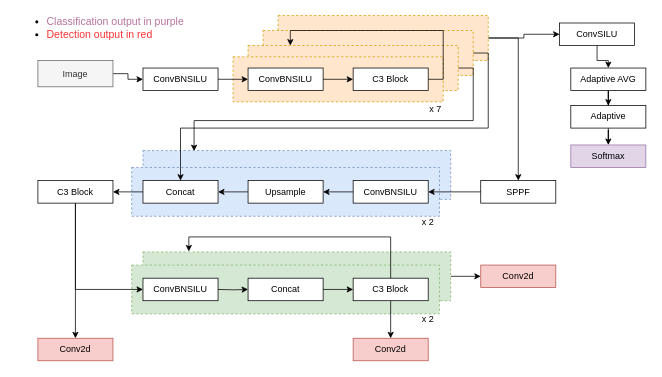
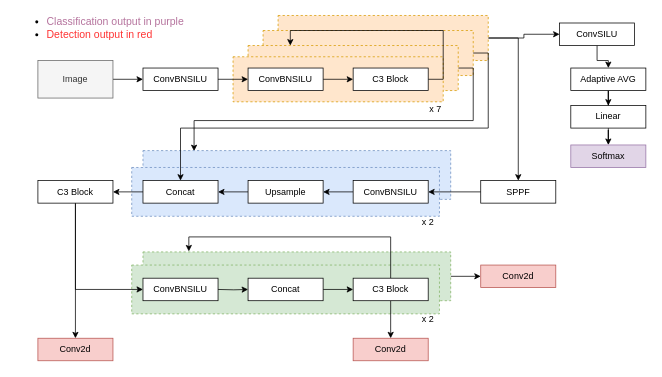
(75, 74) -> (75, 79)
(608, 117) -> (608, 117)
